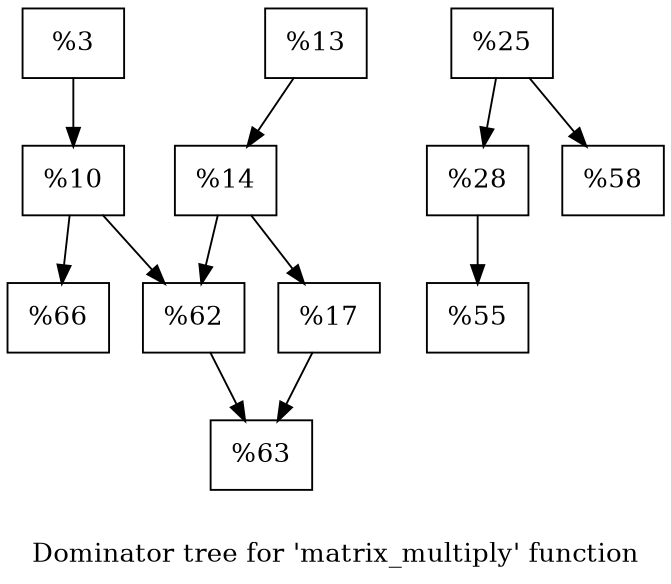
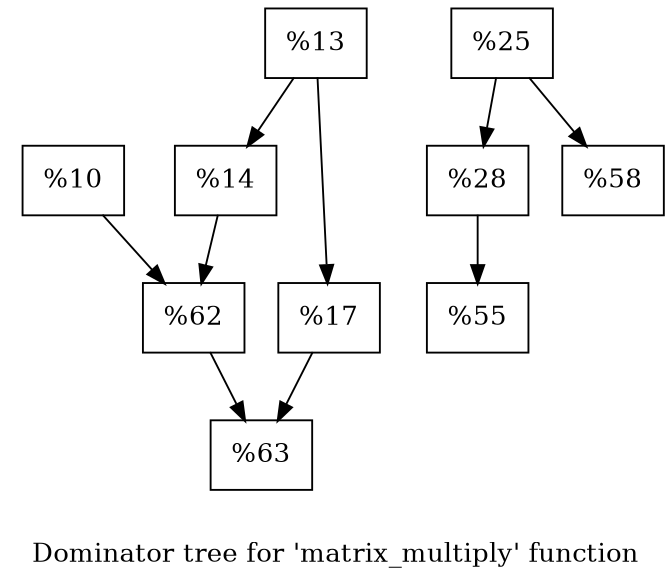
(73, 43) -> none
(272, 242) -> (322, 171)
(58, 318) -> none
